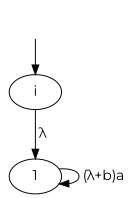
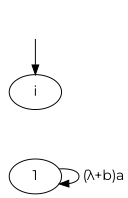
(35, 129) -> none
